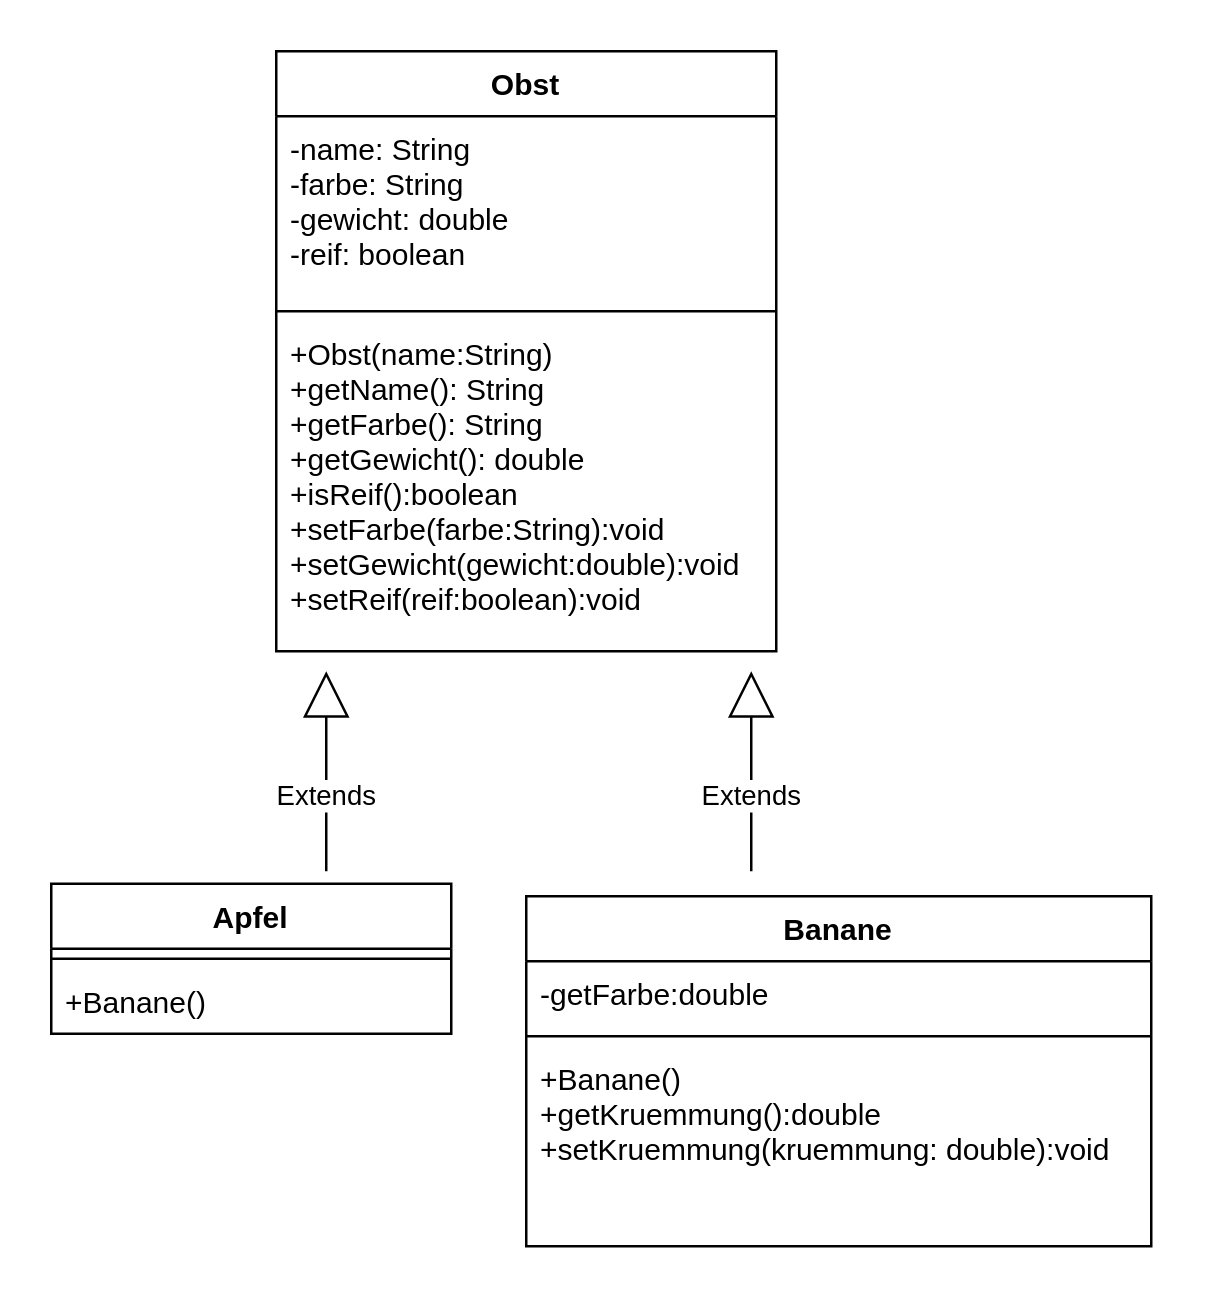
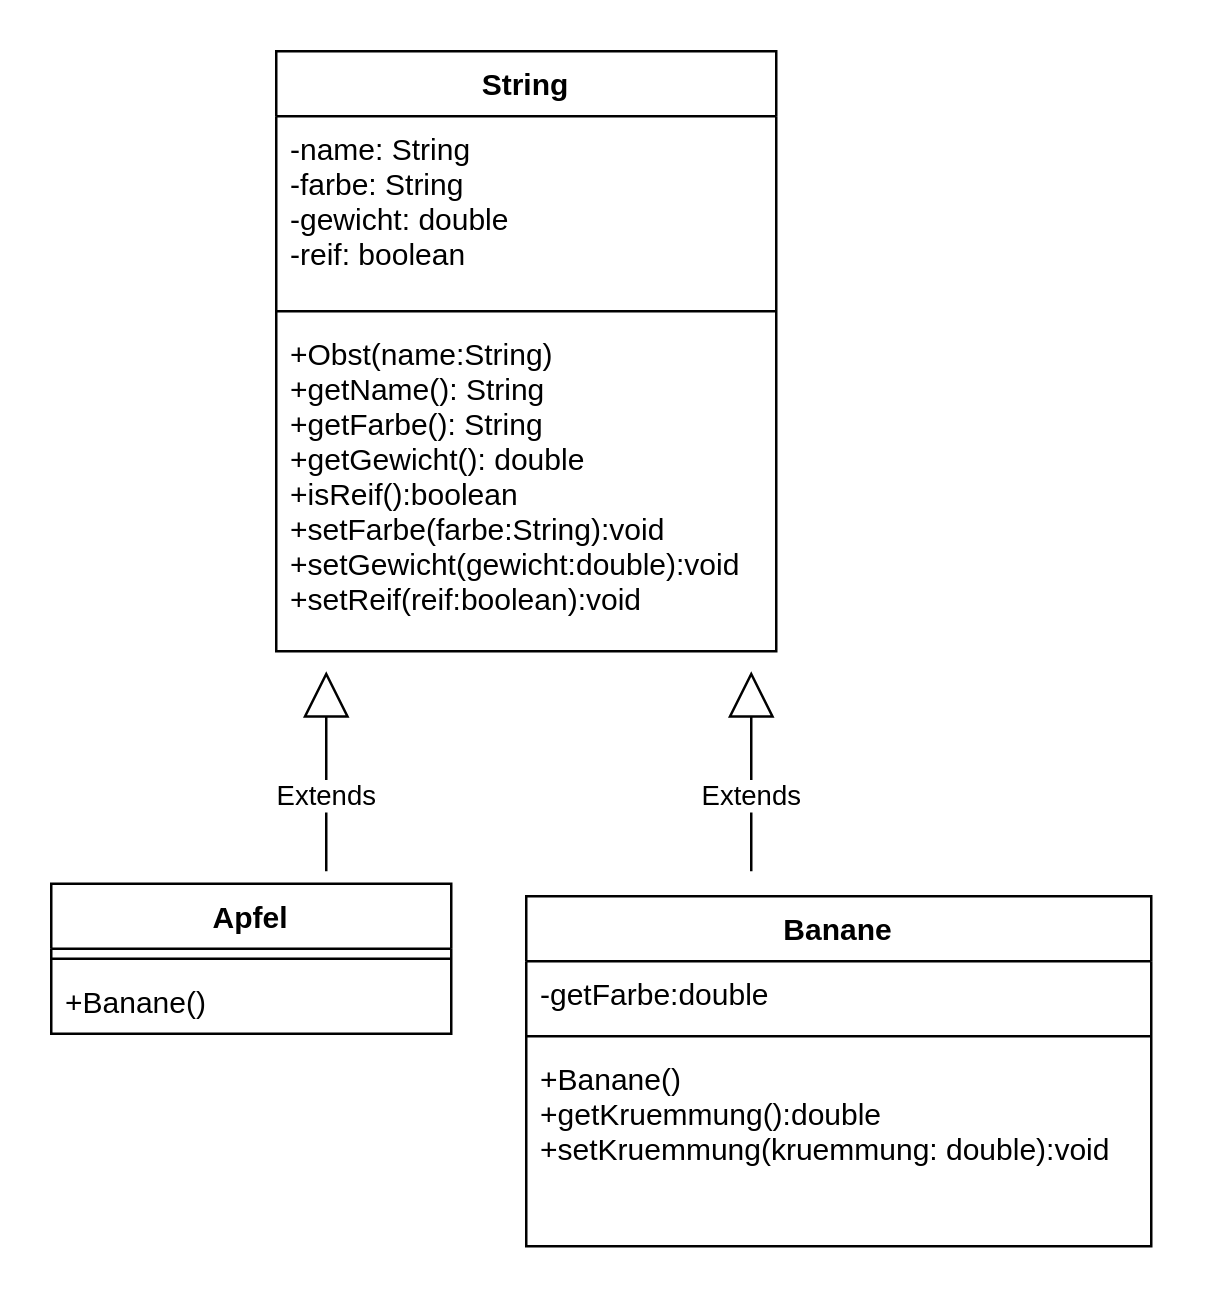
(525, 85) -> (525, 85)
